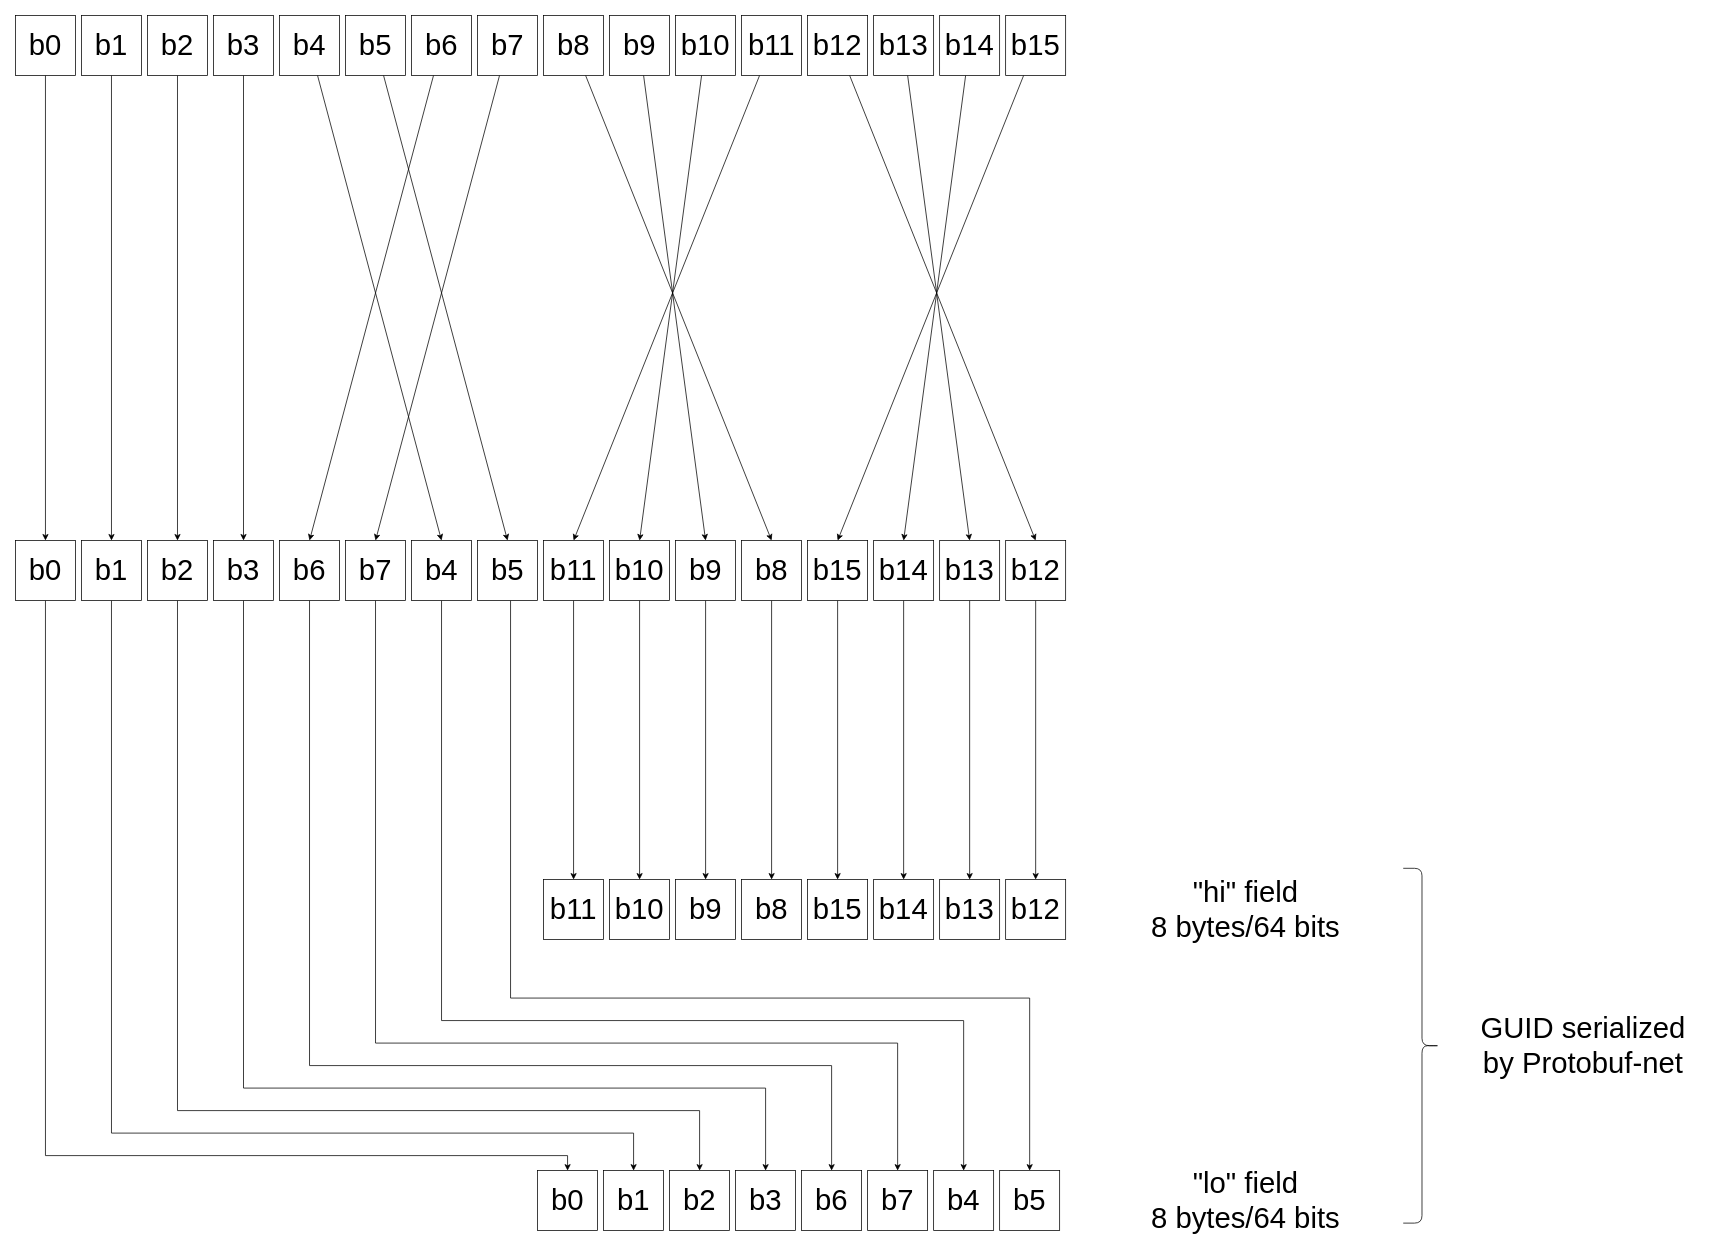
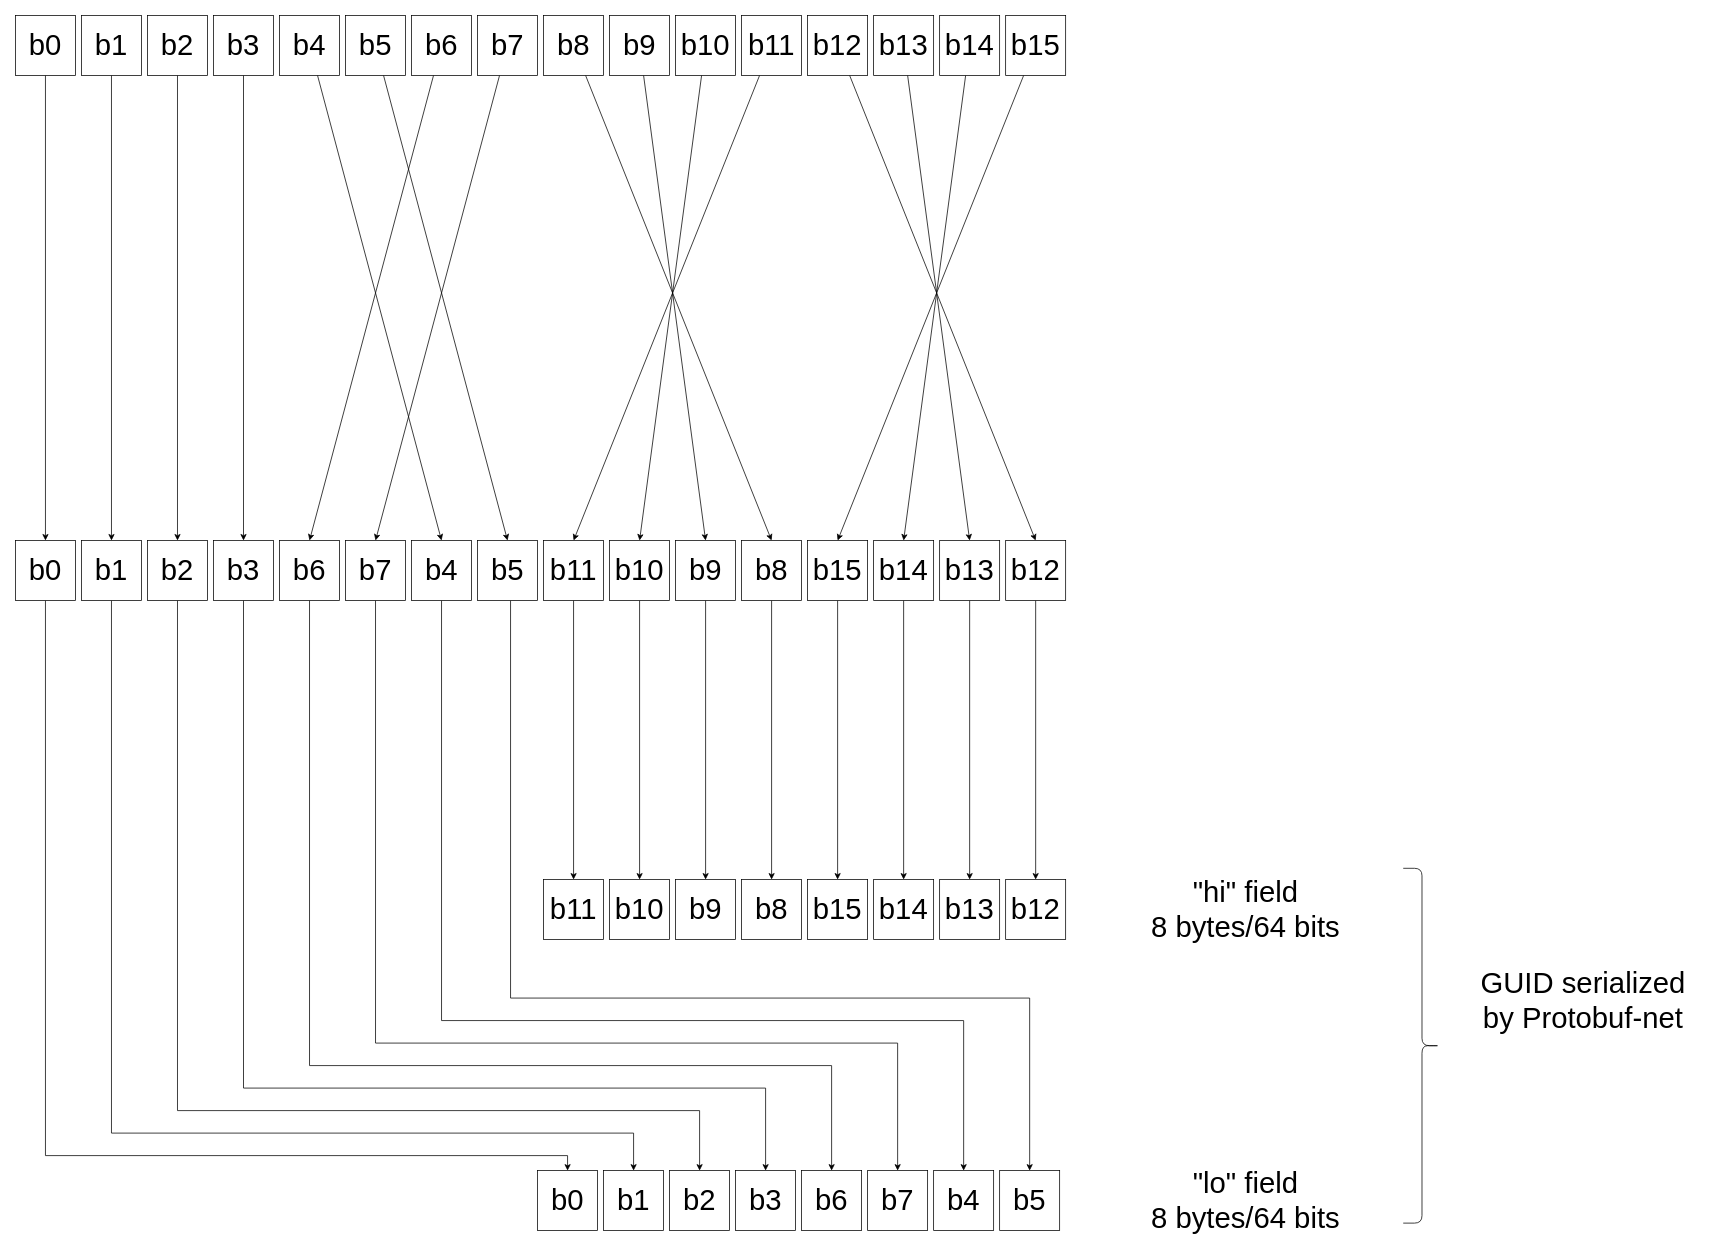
(1583, 1046) -> (1583, 1001)
